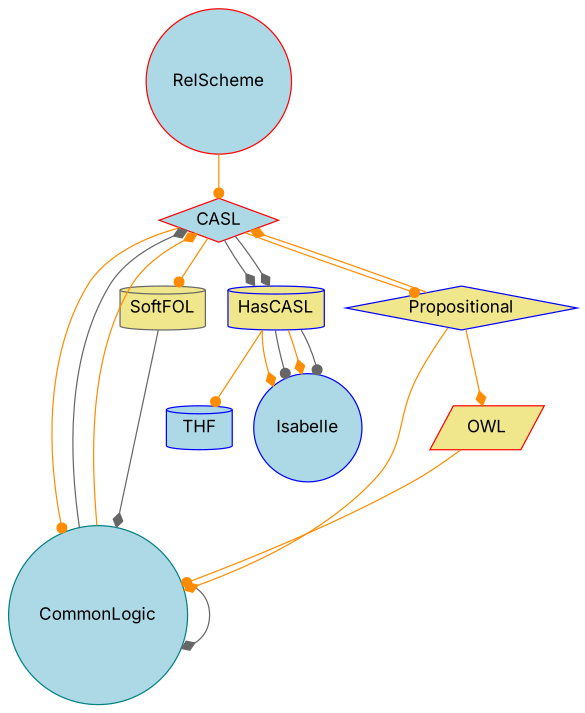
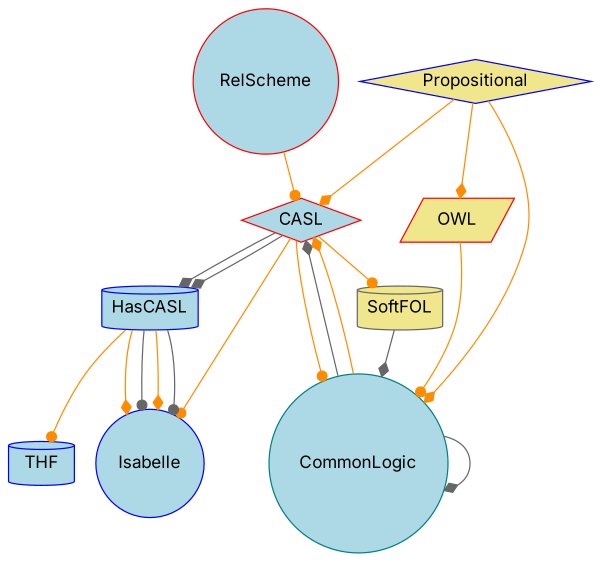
(327, 262) -> (237, 324)
(276, 308) -> (150, 308)
